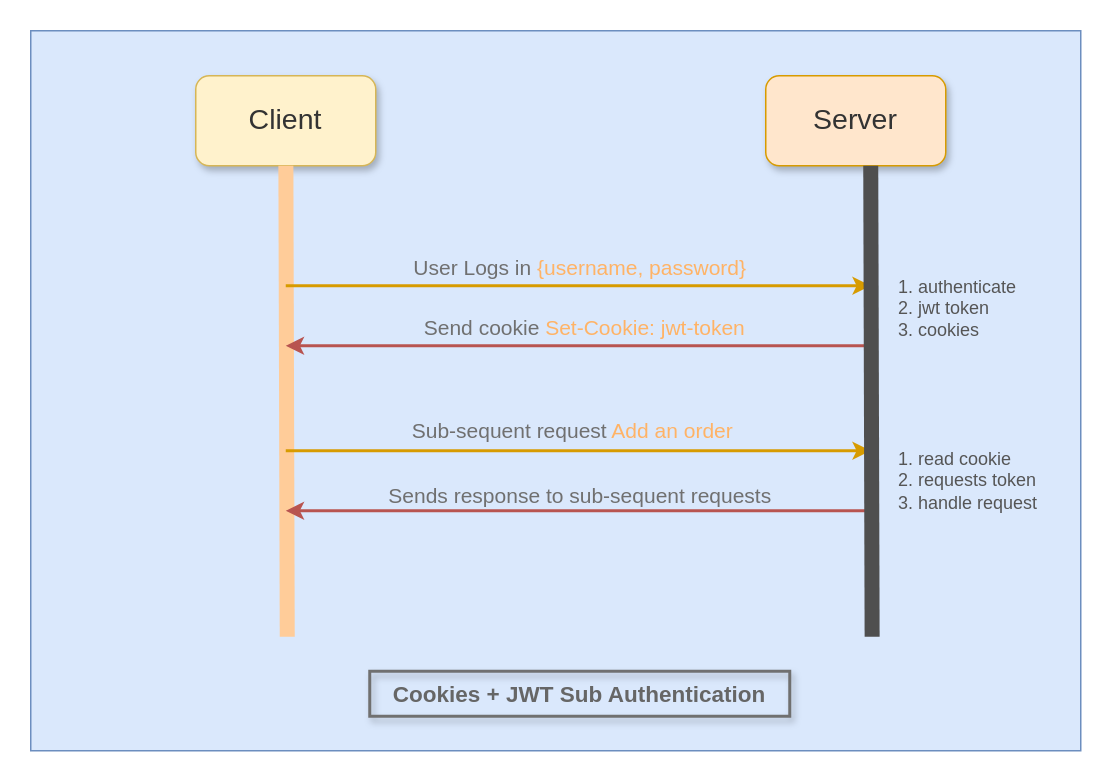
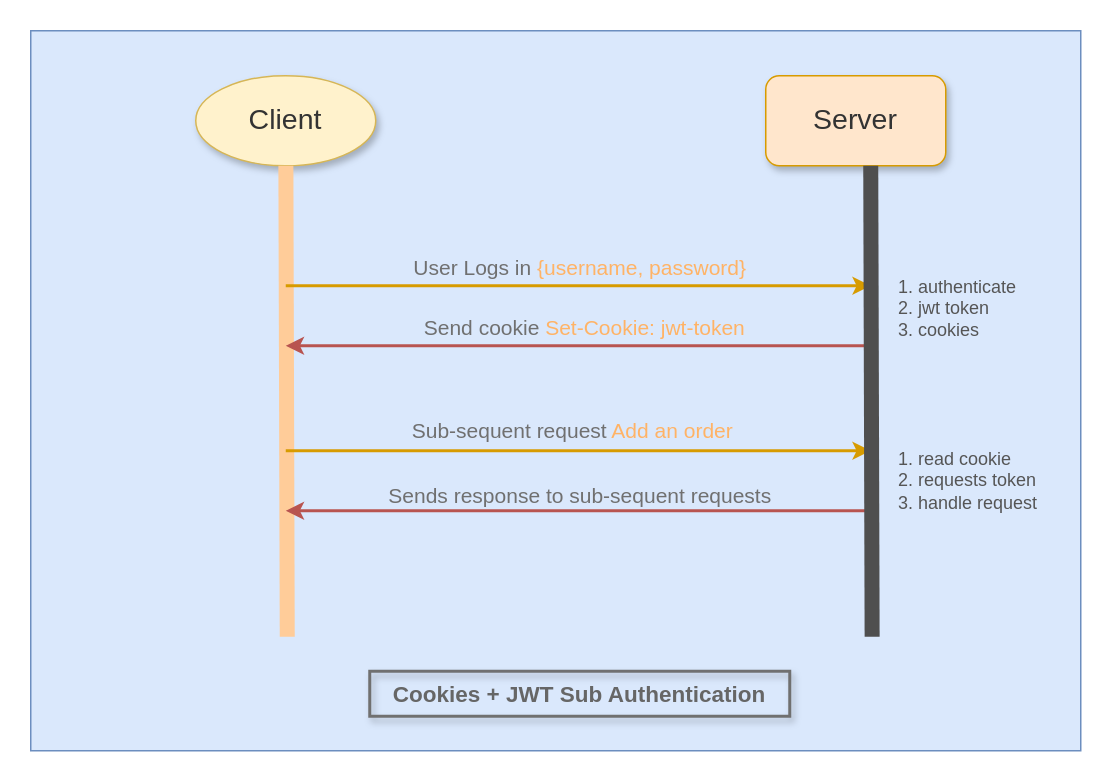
(286, 121) -> (286, 121)
